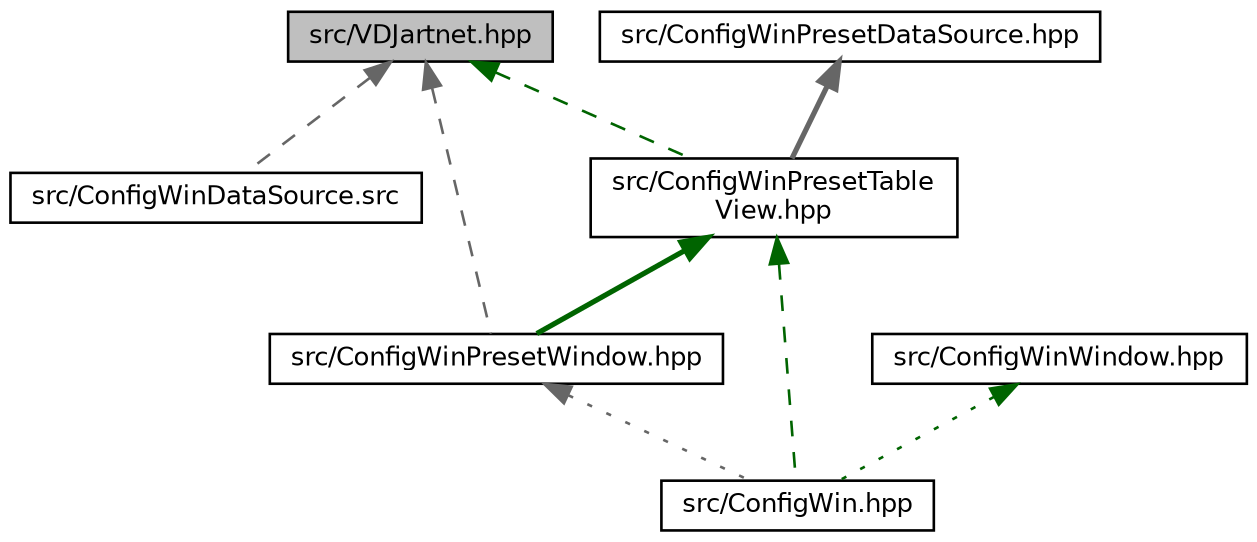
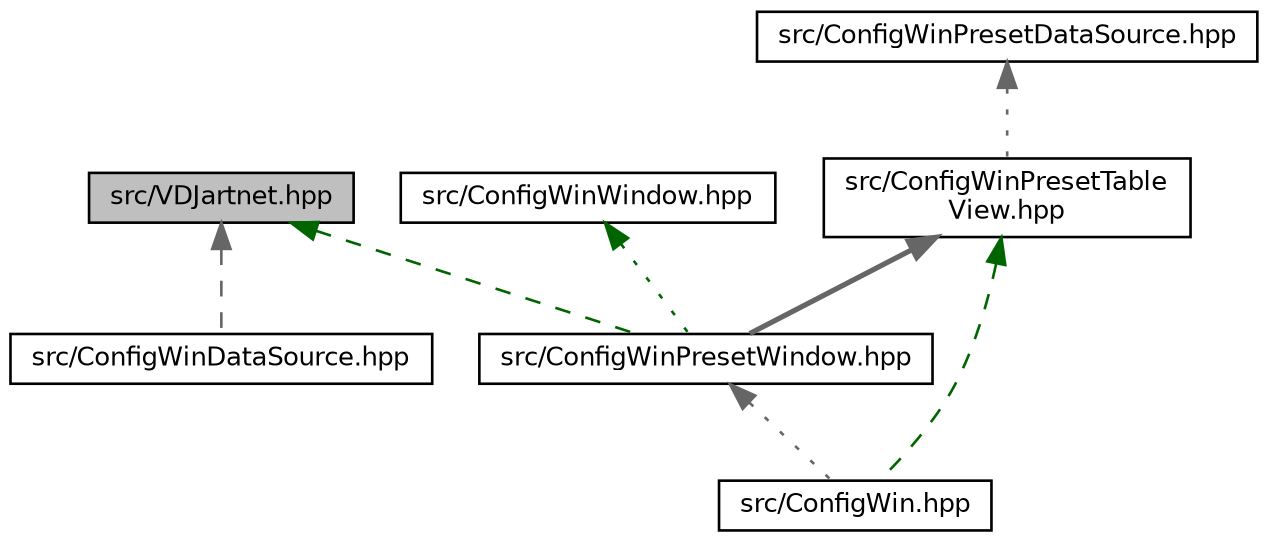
(593, 115) -> none
(810, 122) -> (1007, 123)
(216, 198) -> (221, 359)
(462, 211) -> (476, 282)
(611, 292) -> (831, 291)
(917, 439) -> (655, 289)
